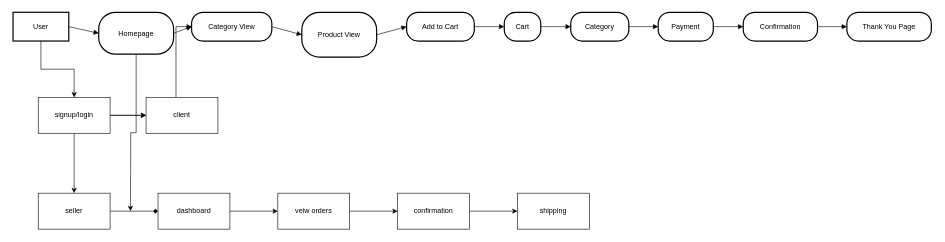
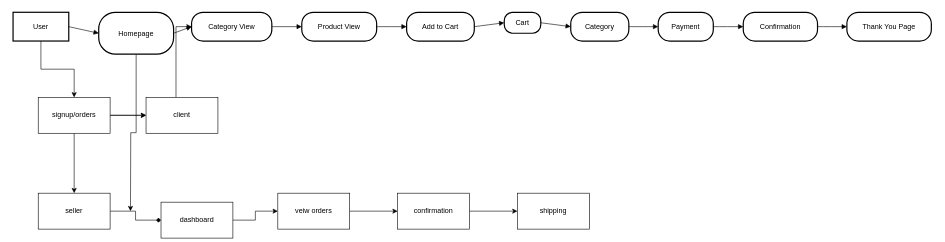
(523, 27) -> (523, 23)
(339, 35) -> (339, 27)
(74, 116) -> (74, 116)
(194, 212) -> (197, 221)
